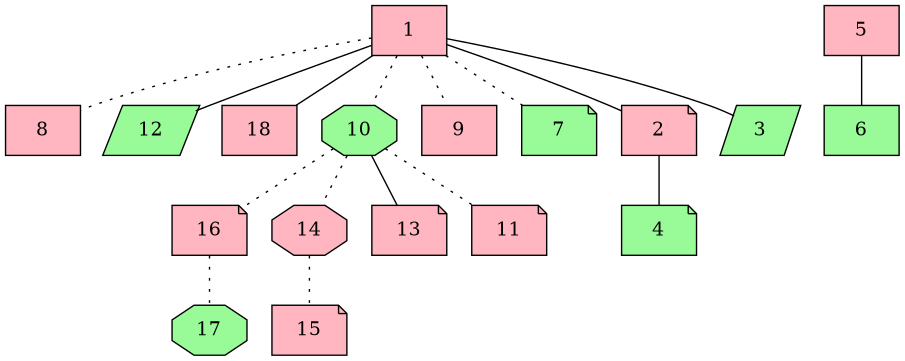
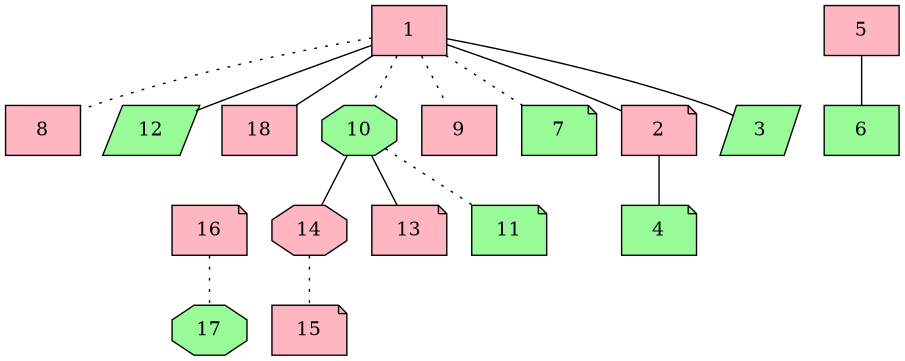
(290, 177) -> none
(334, 181) -> (334, 181)
(509, 230) -> (509, 230)
